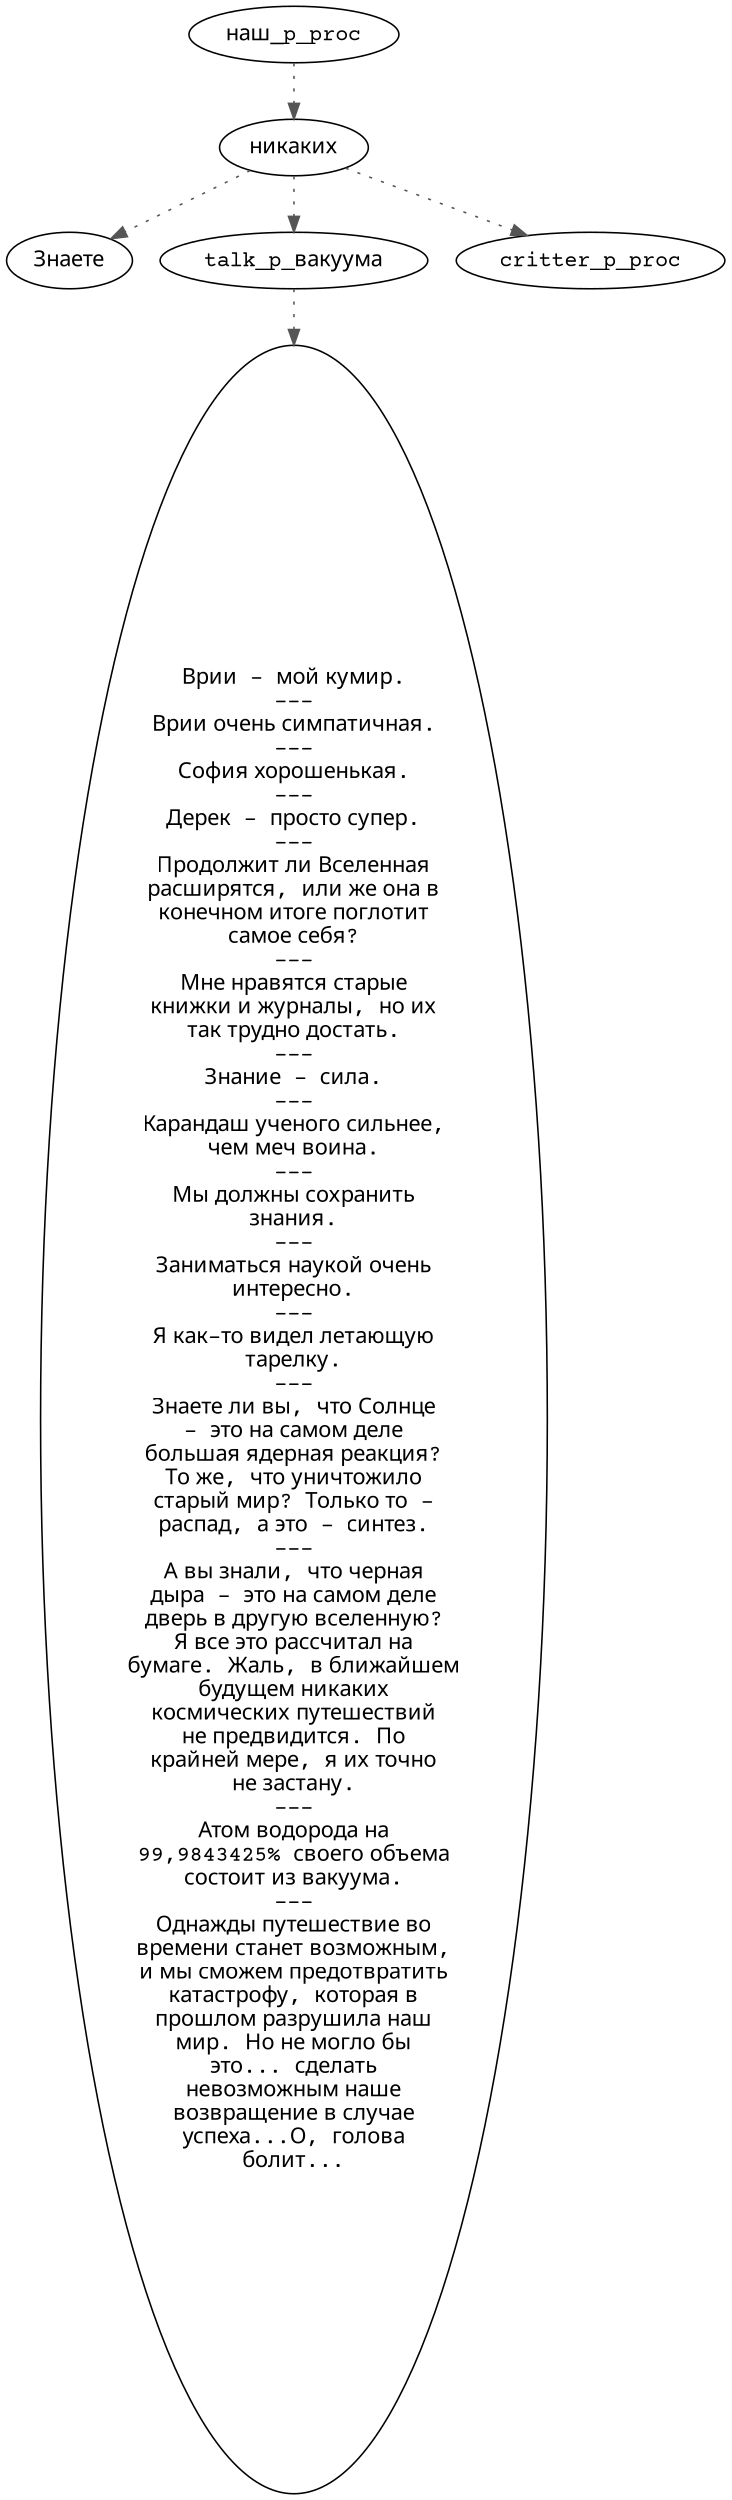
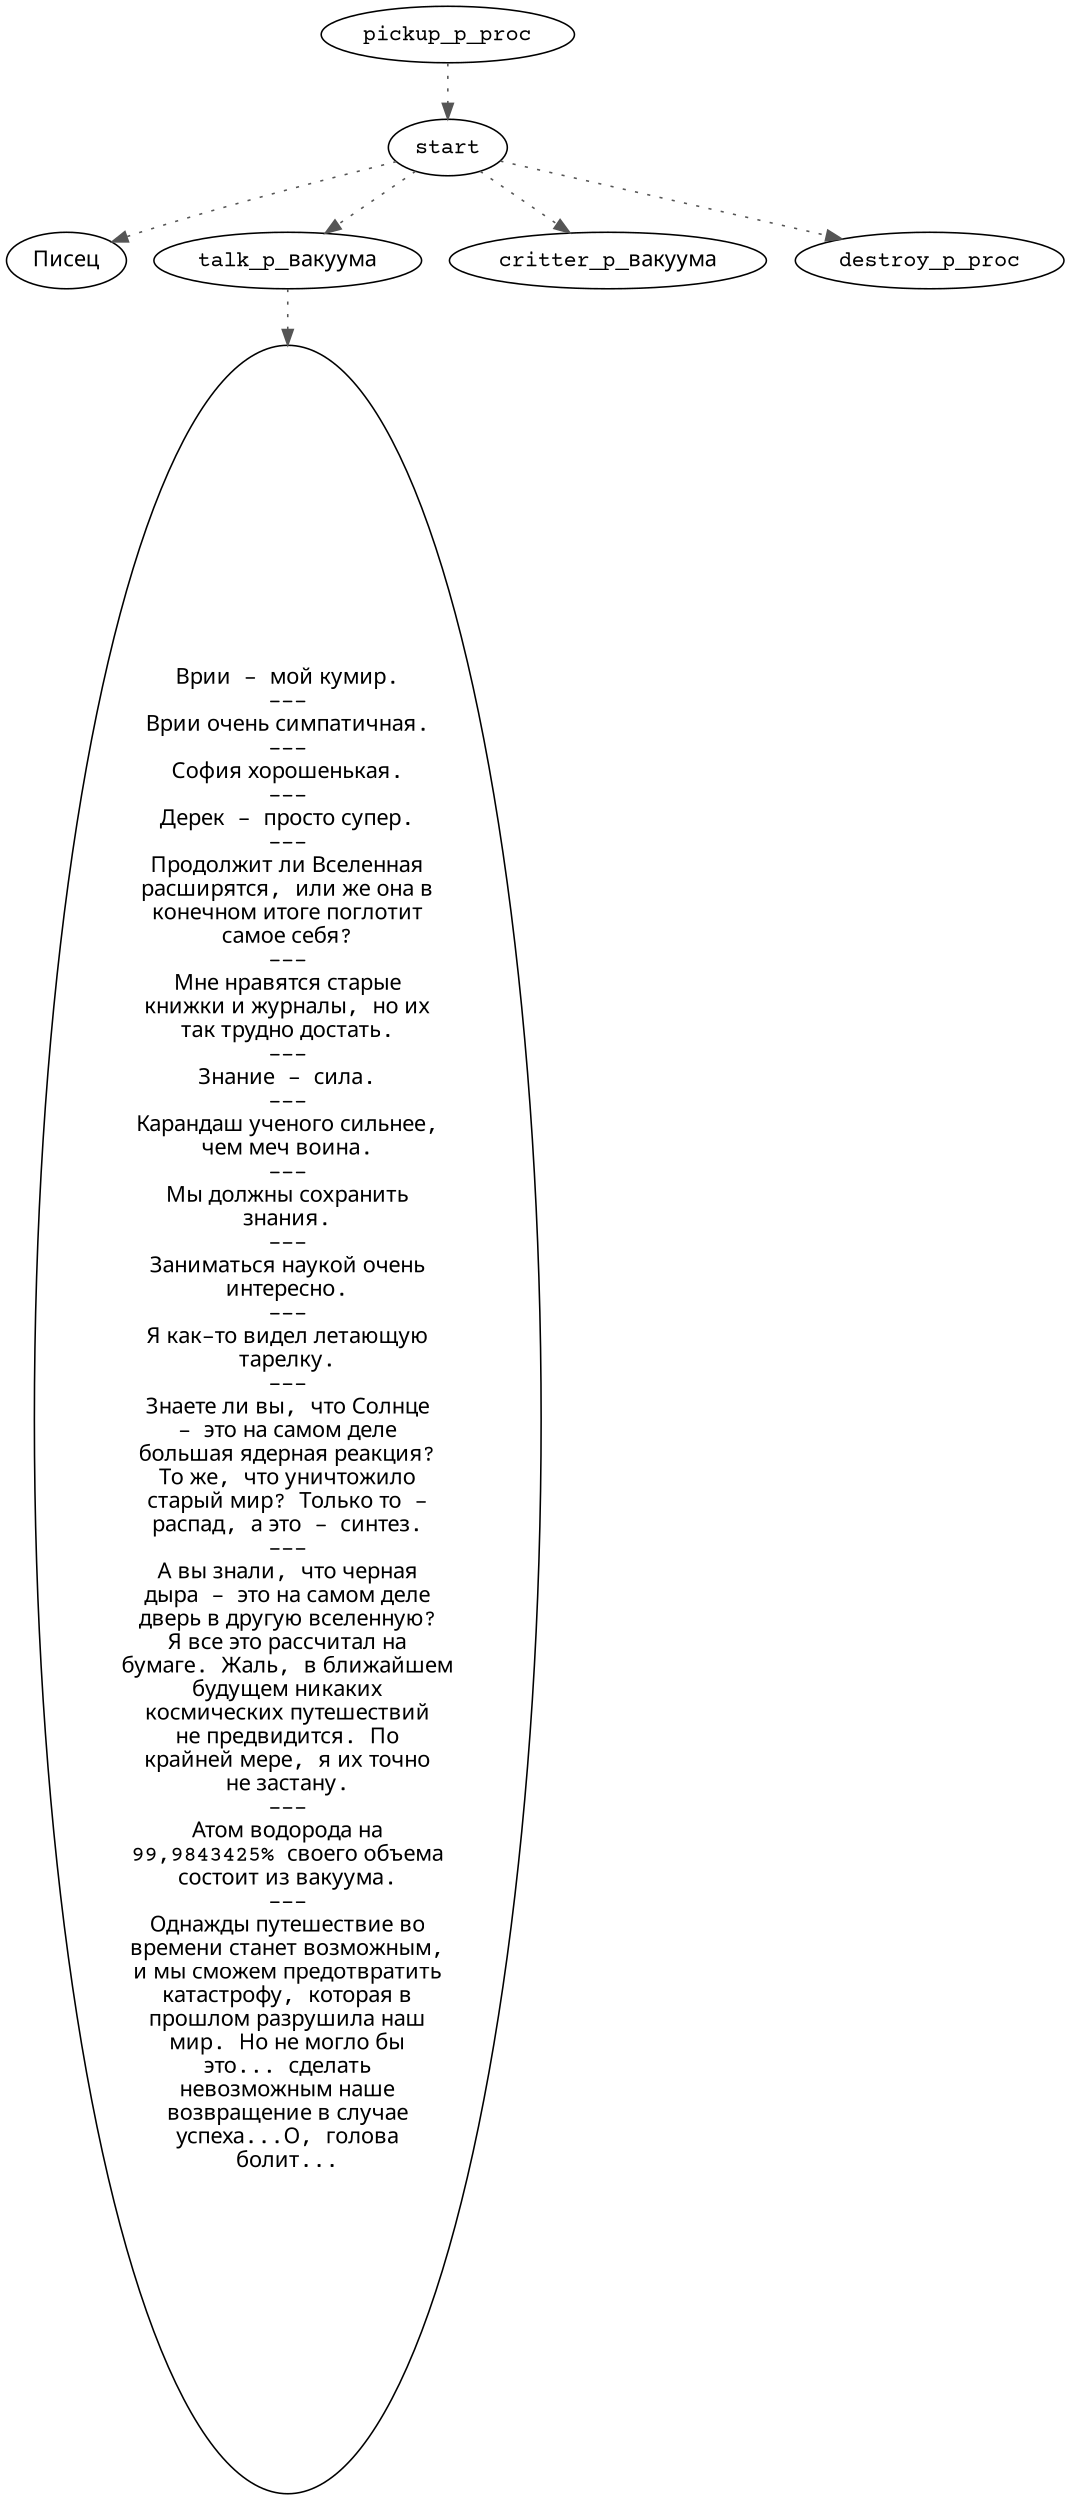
(294, 35) -> (448, 35)
(294, 148) -> (448, 148)
(70, 261) -> (66, 261)
(591, 261) -> (608, 261)
none -> (930, 261)
